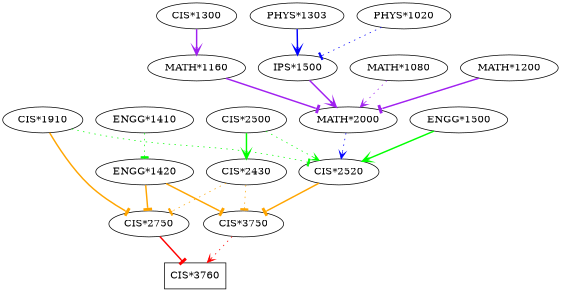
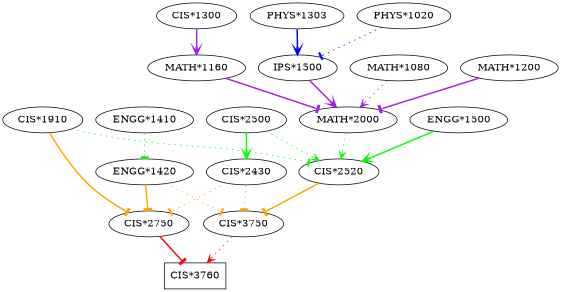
(344, 142) -> (344, 142)
(190, 196) -> (190, 196)
